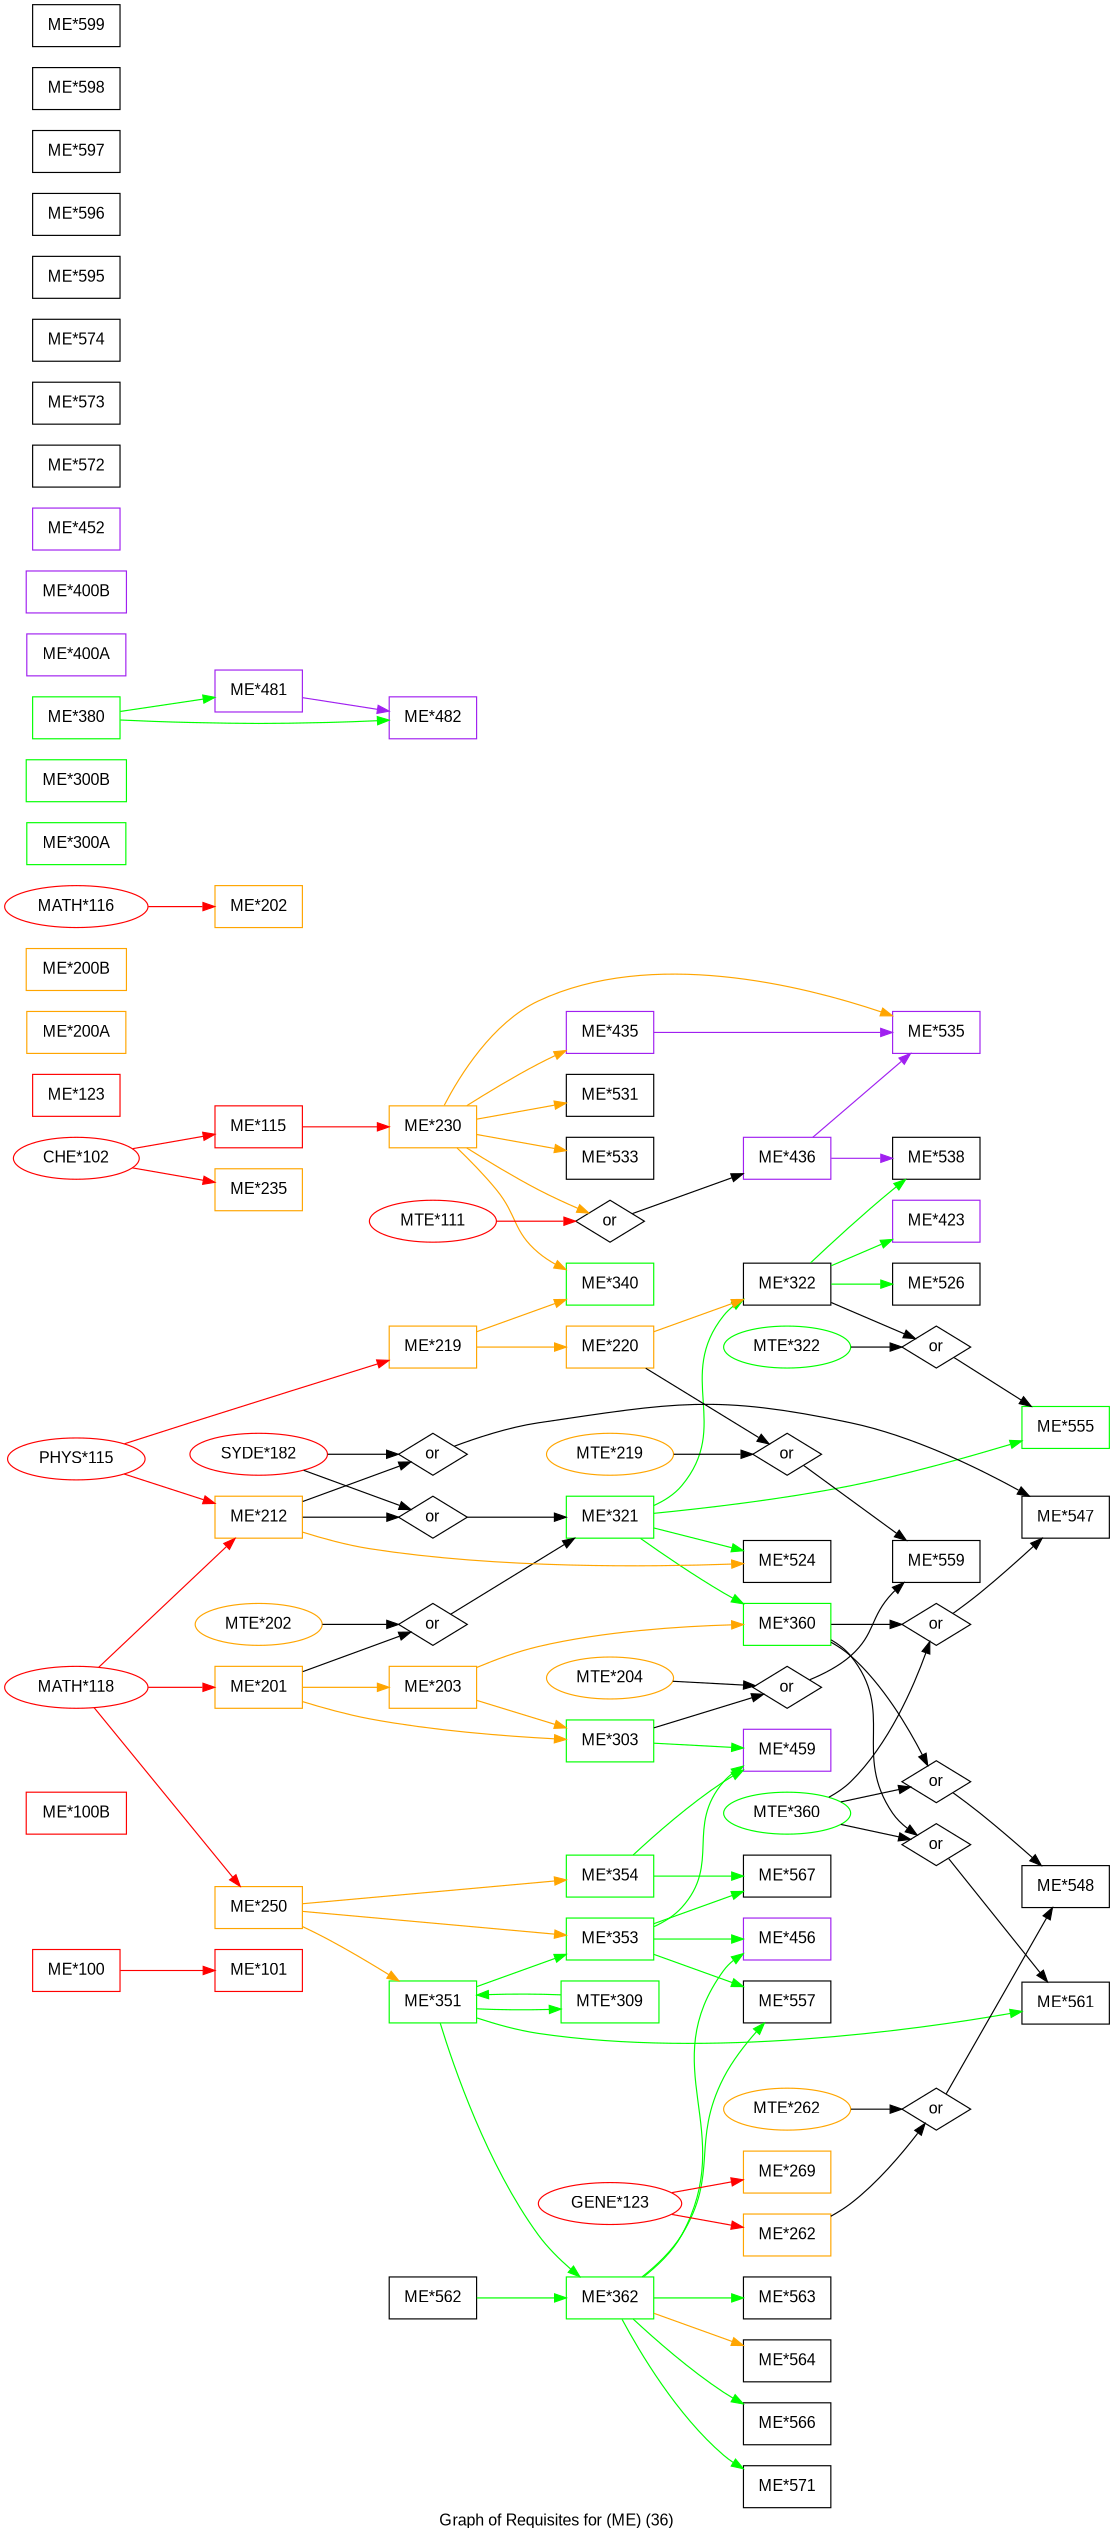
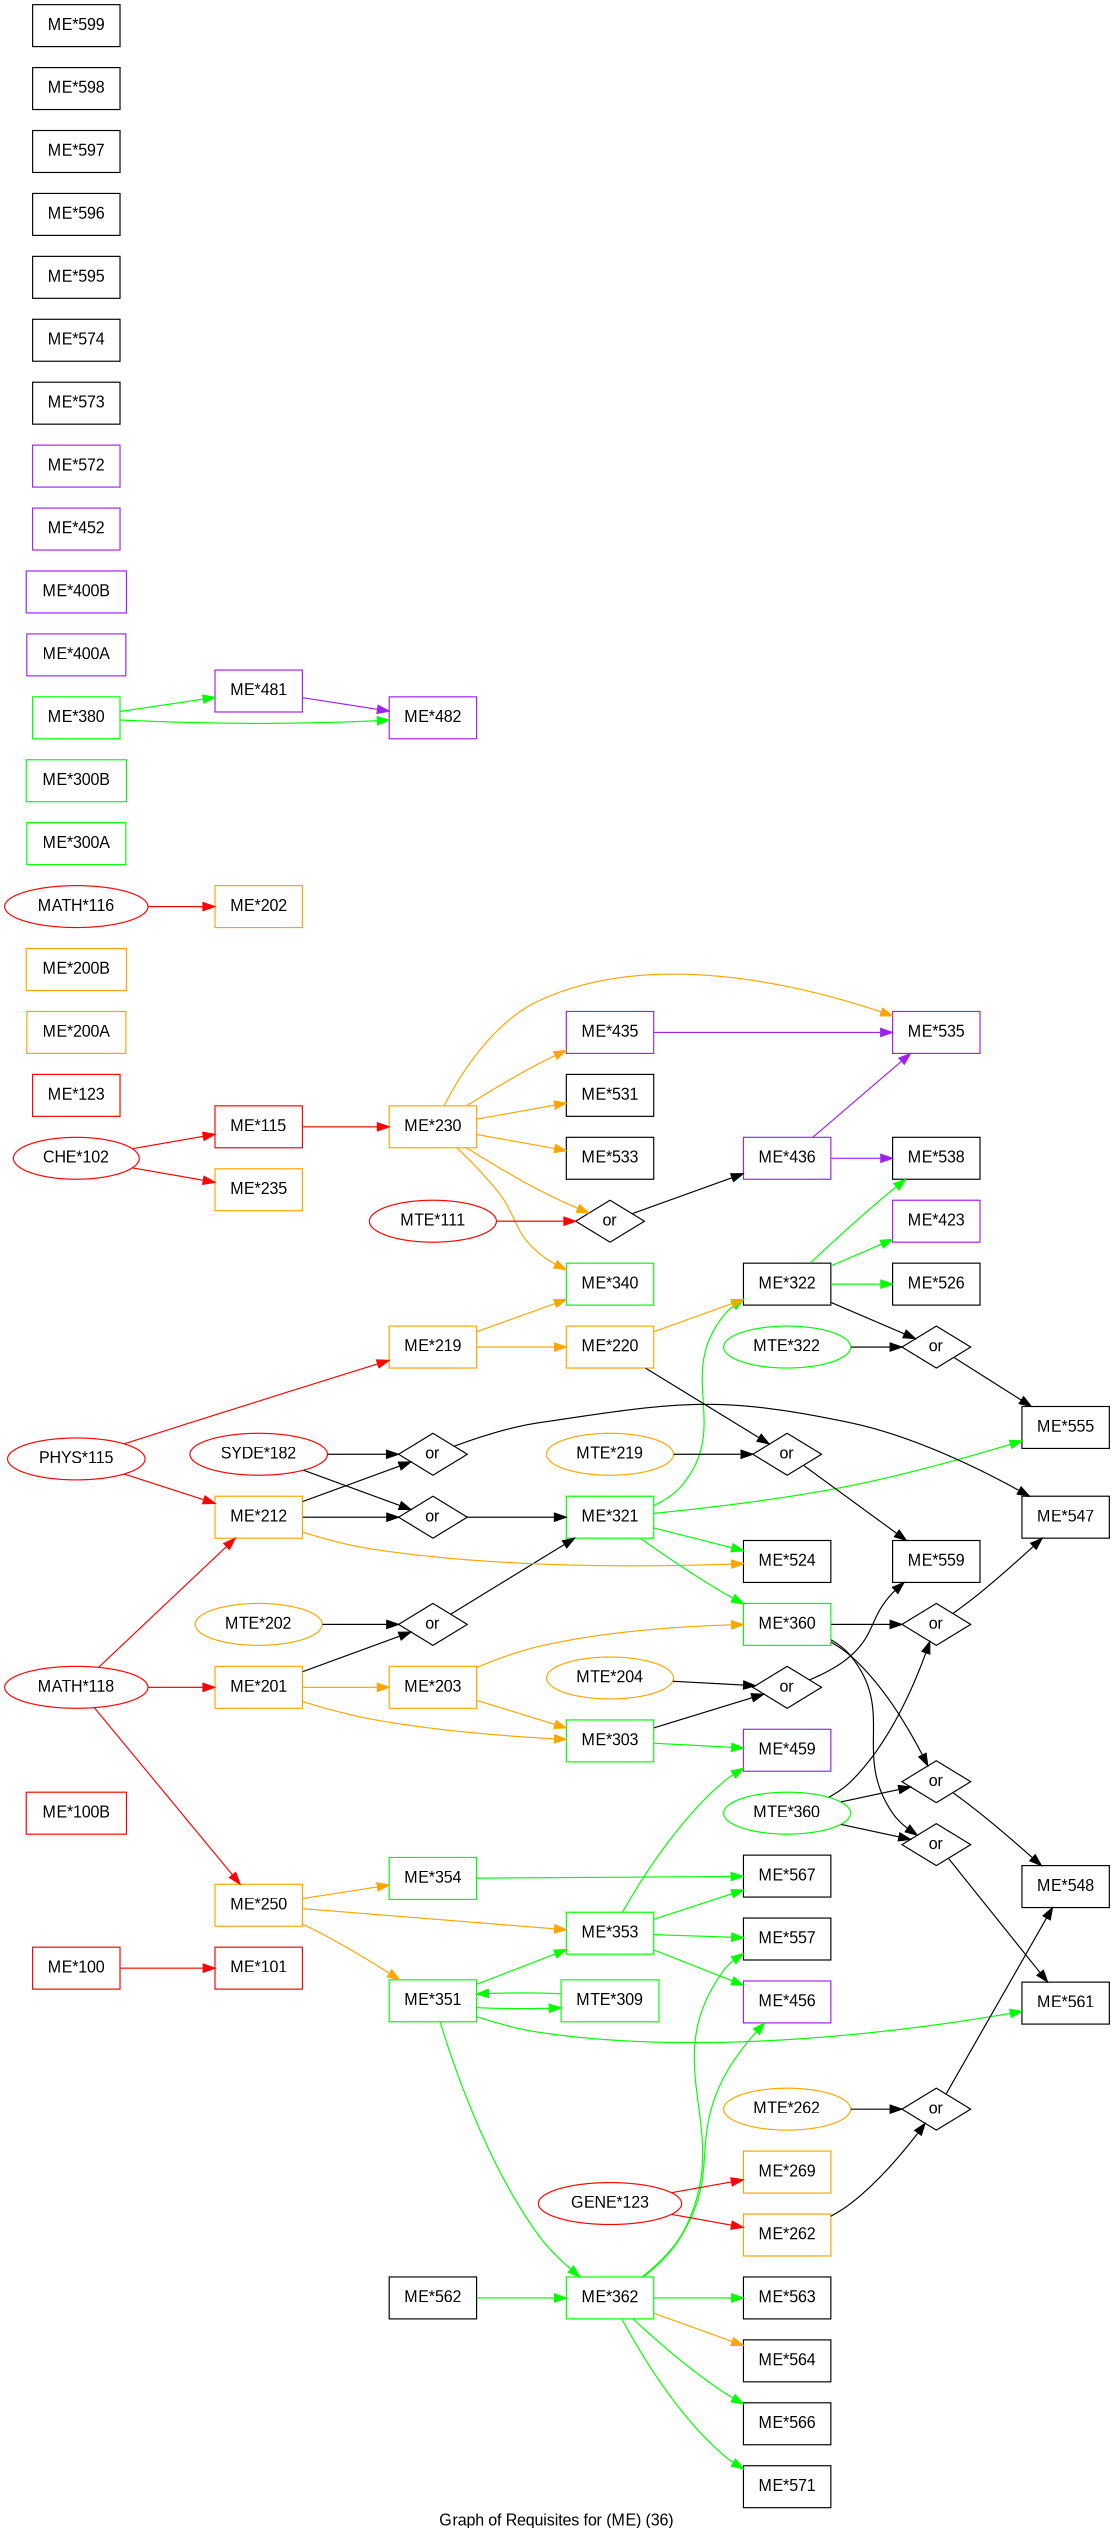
(76, 466) -> (76, 466)
(1066, 1427) -> (1066, 1427)
(681, 1813) -> none
